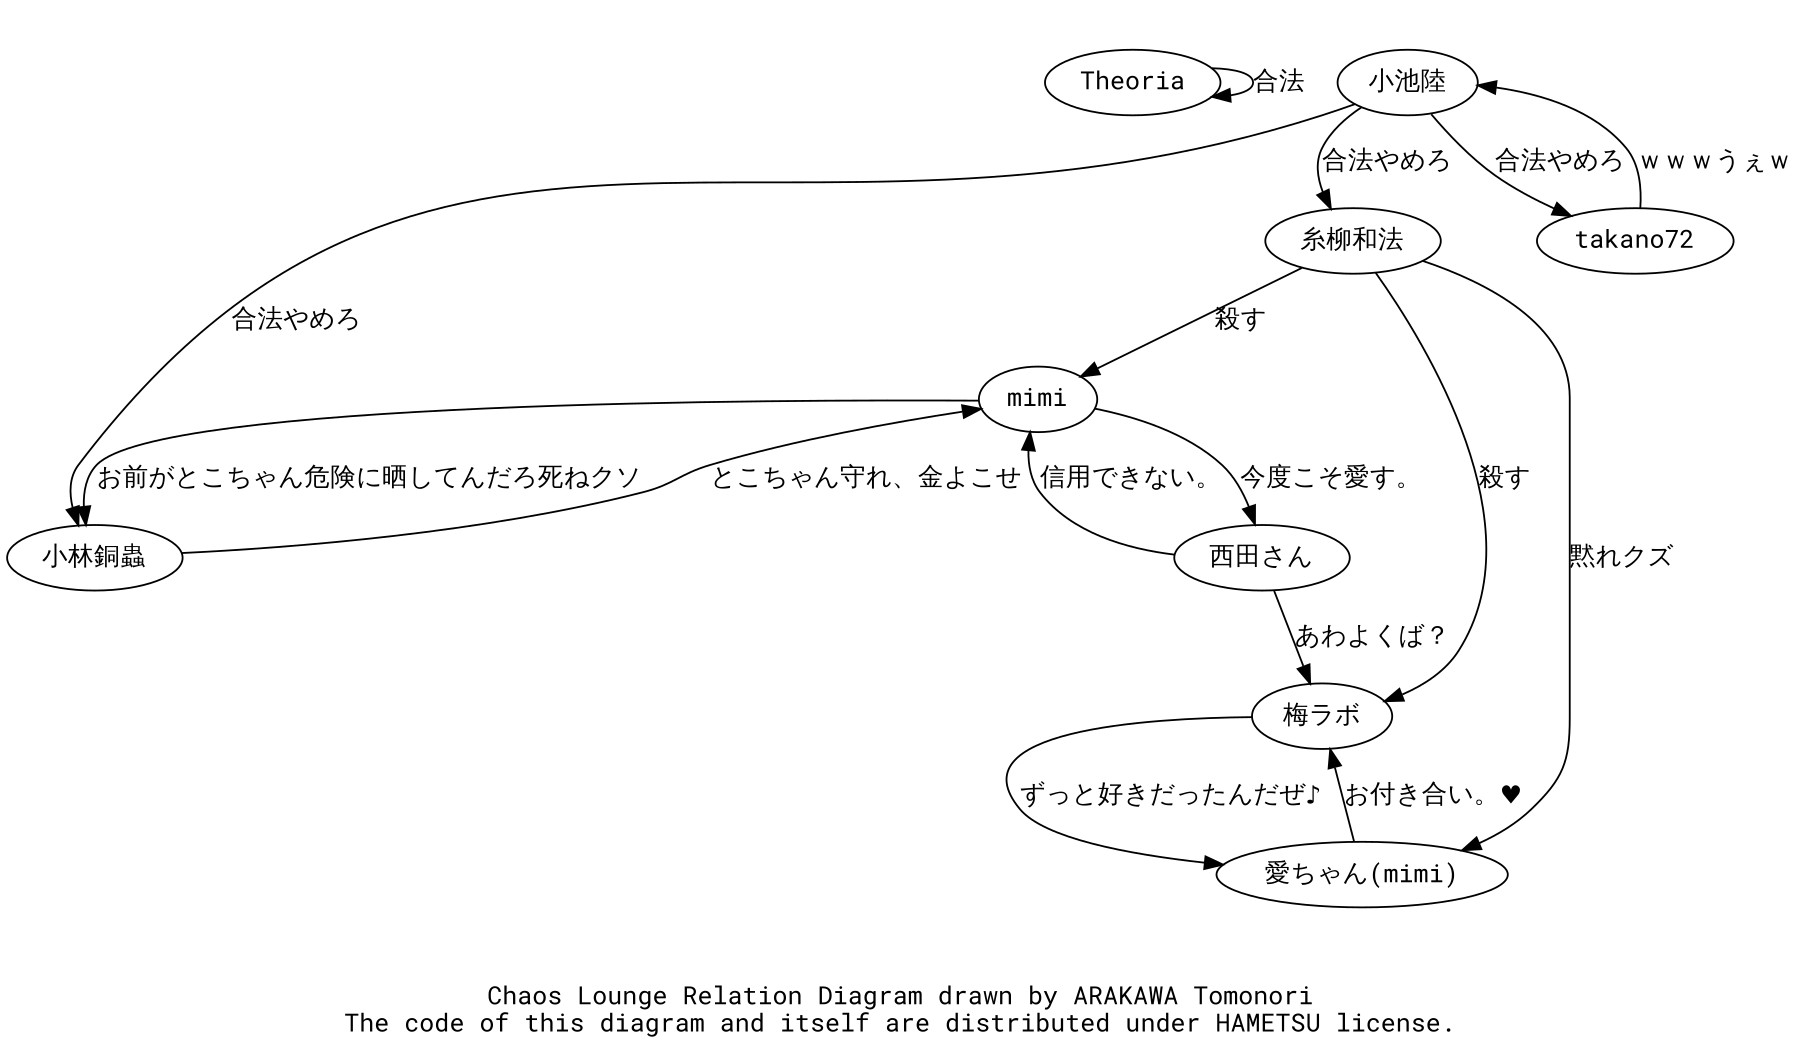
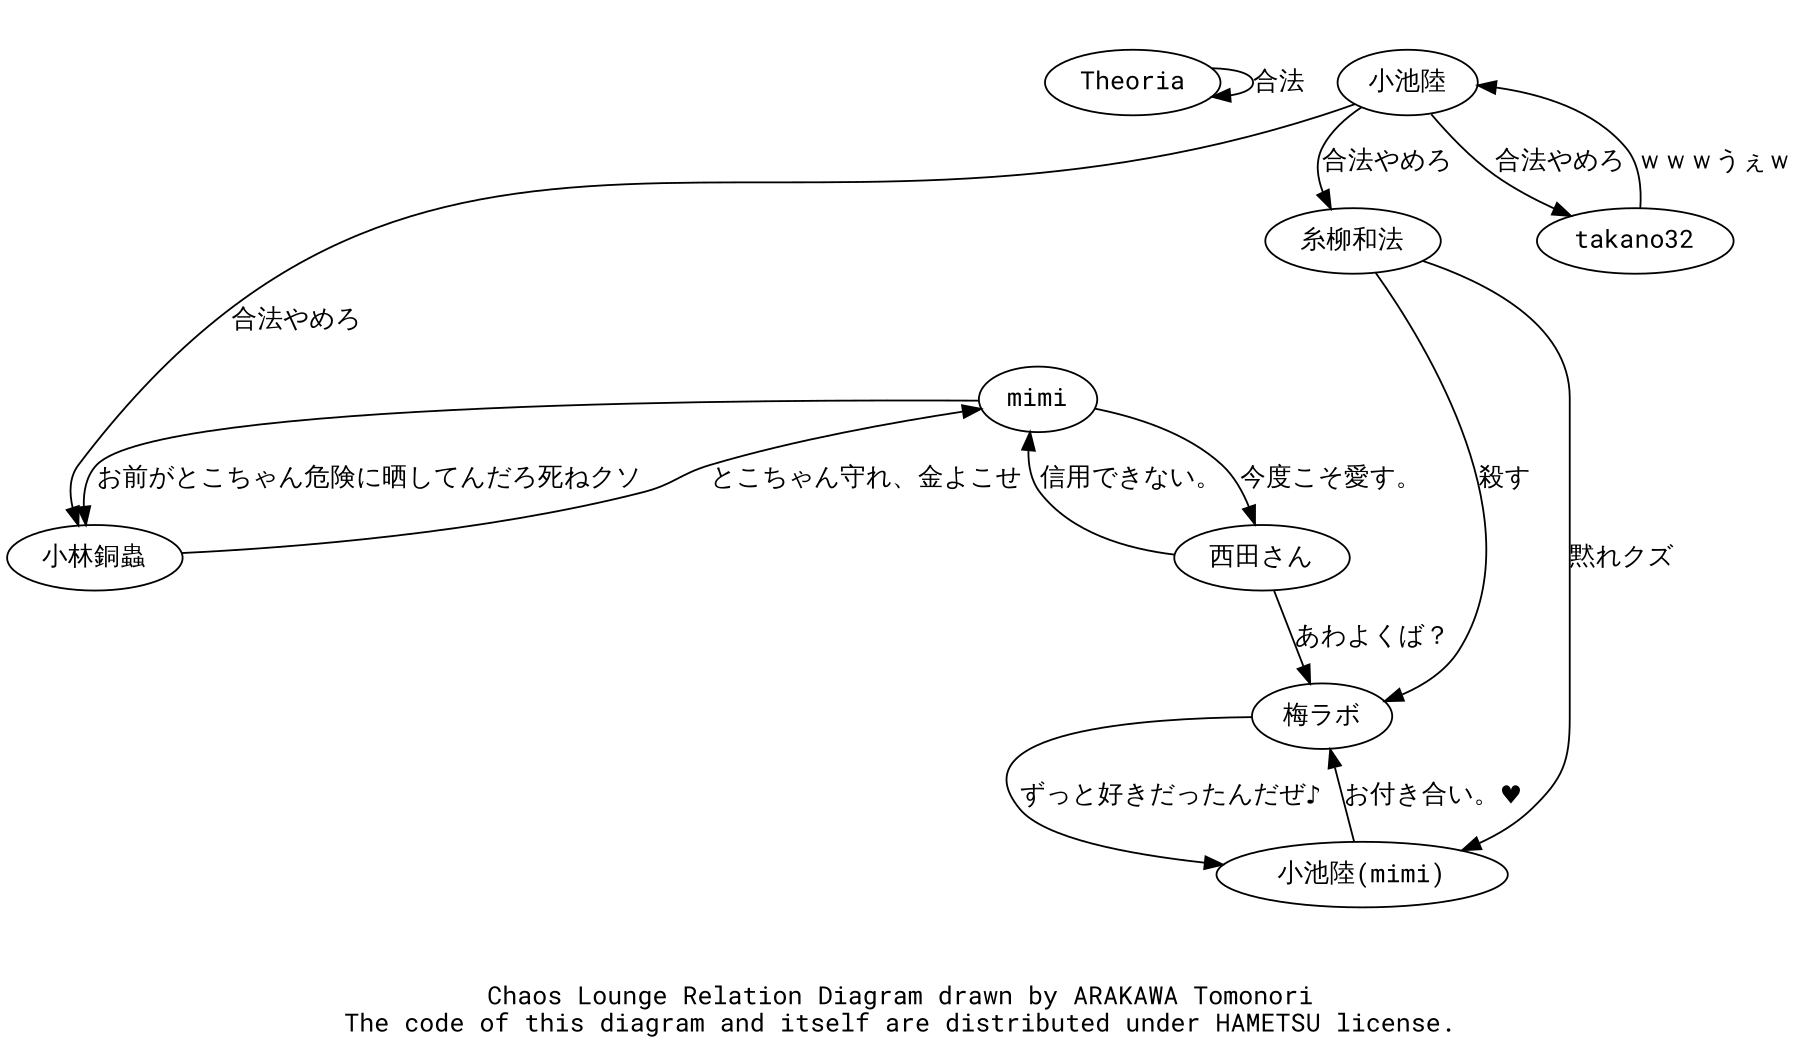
(1635, 241) -> (1635, 241)
(1199, 318) -> none
(1362, 875) -> (1362, 875)
